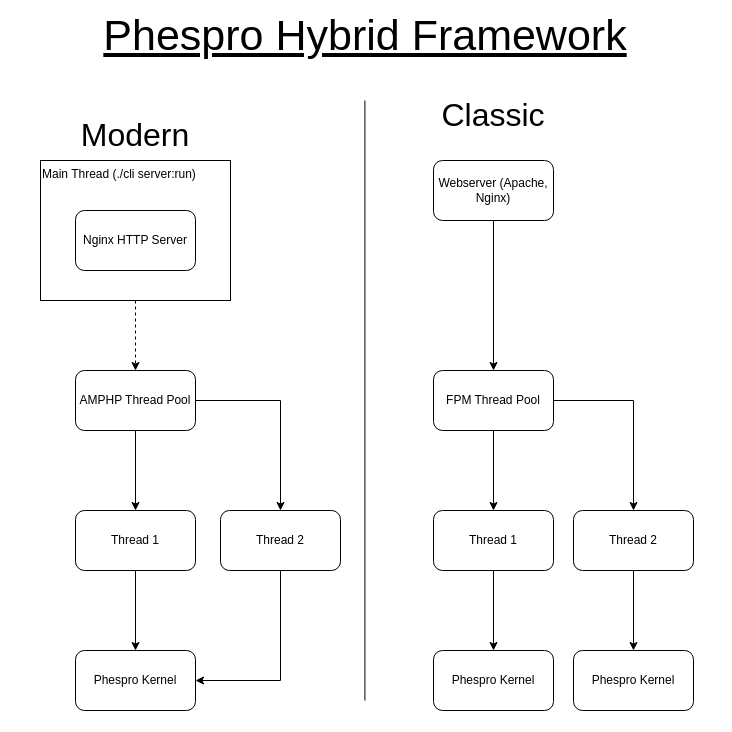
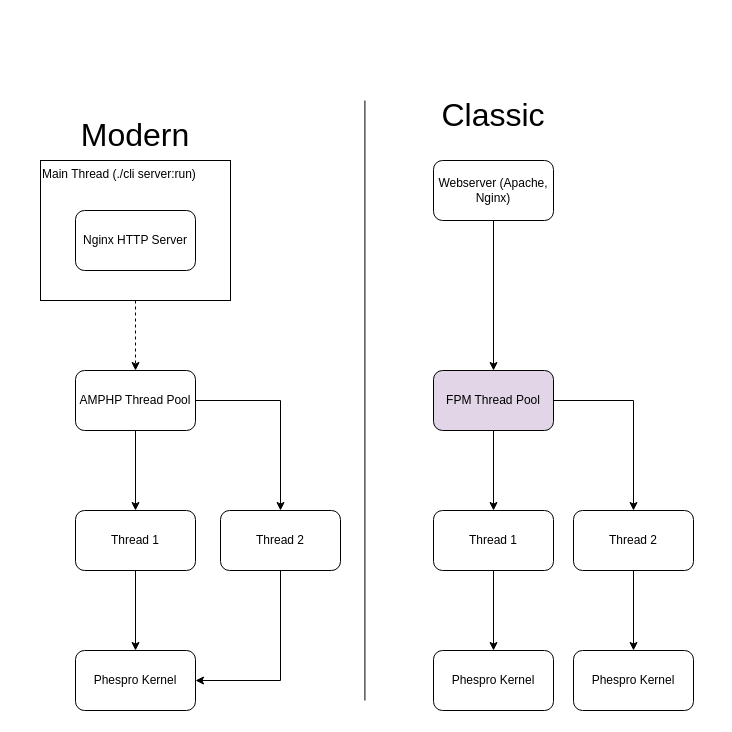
(366, 36) -> none
(494, 401) -> (494, 401)
